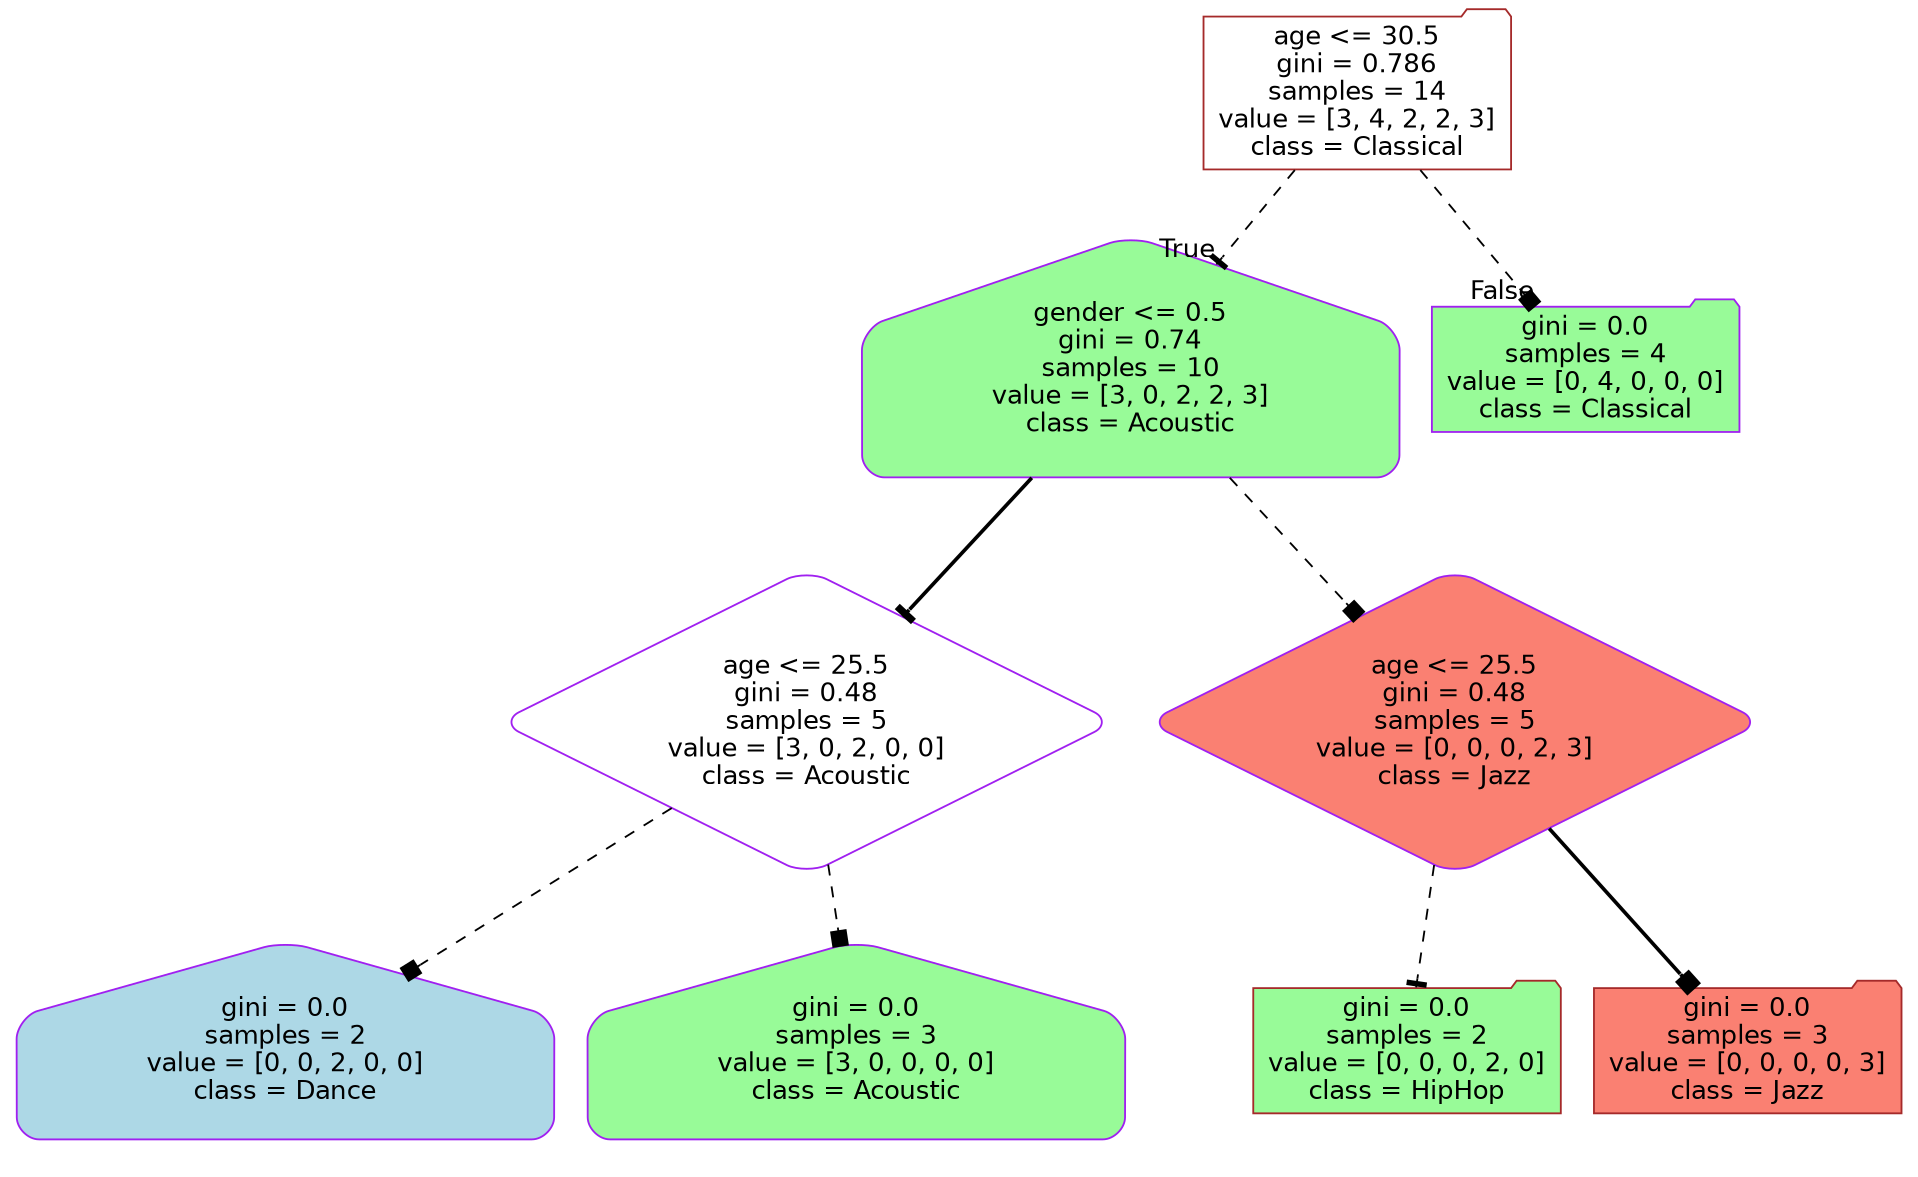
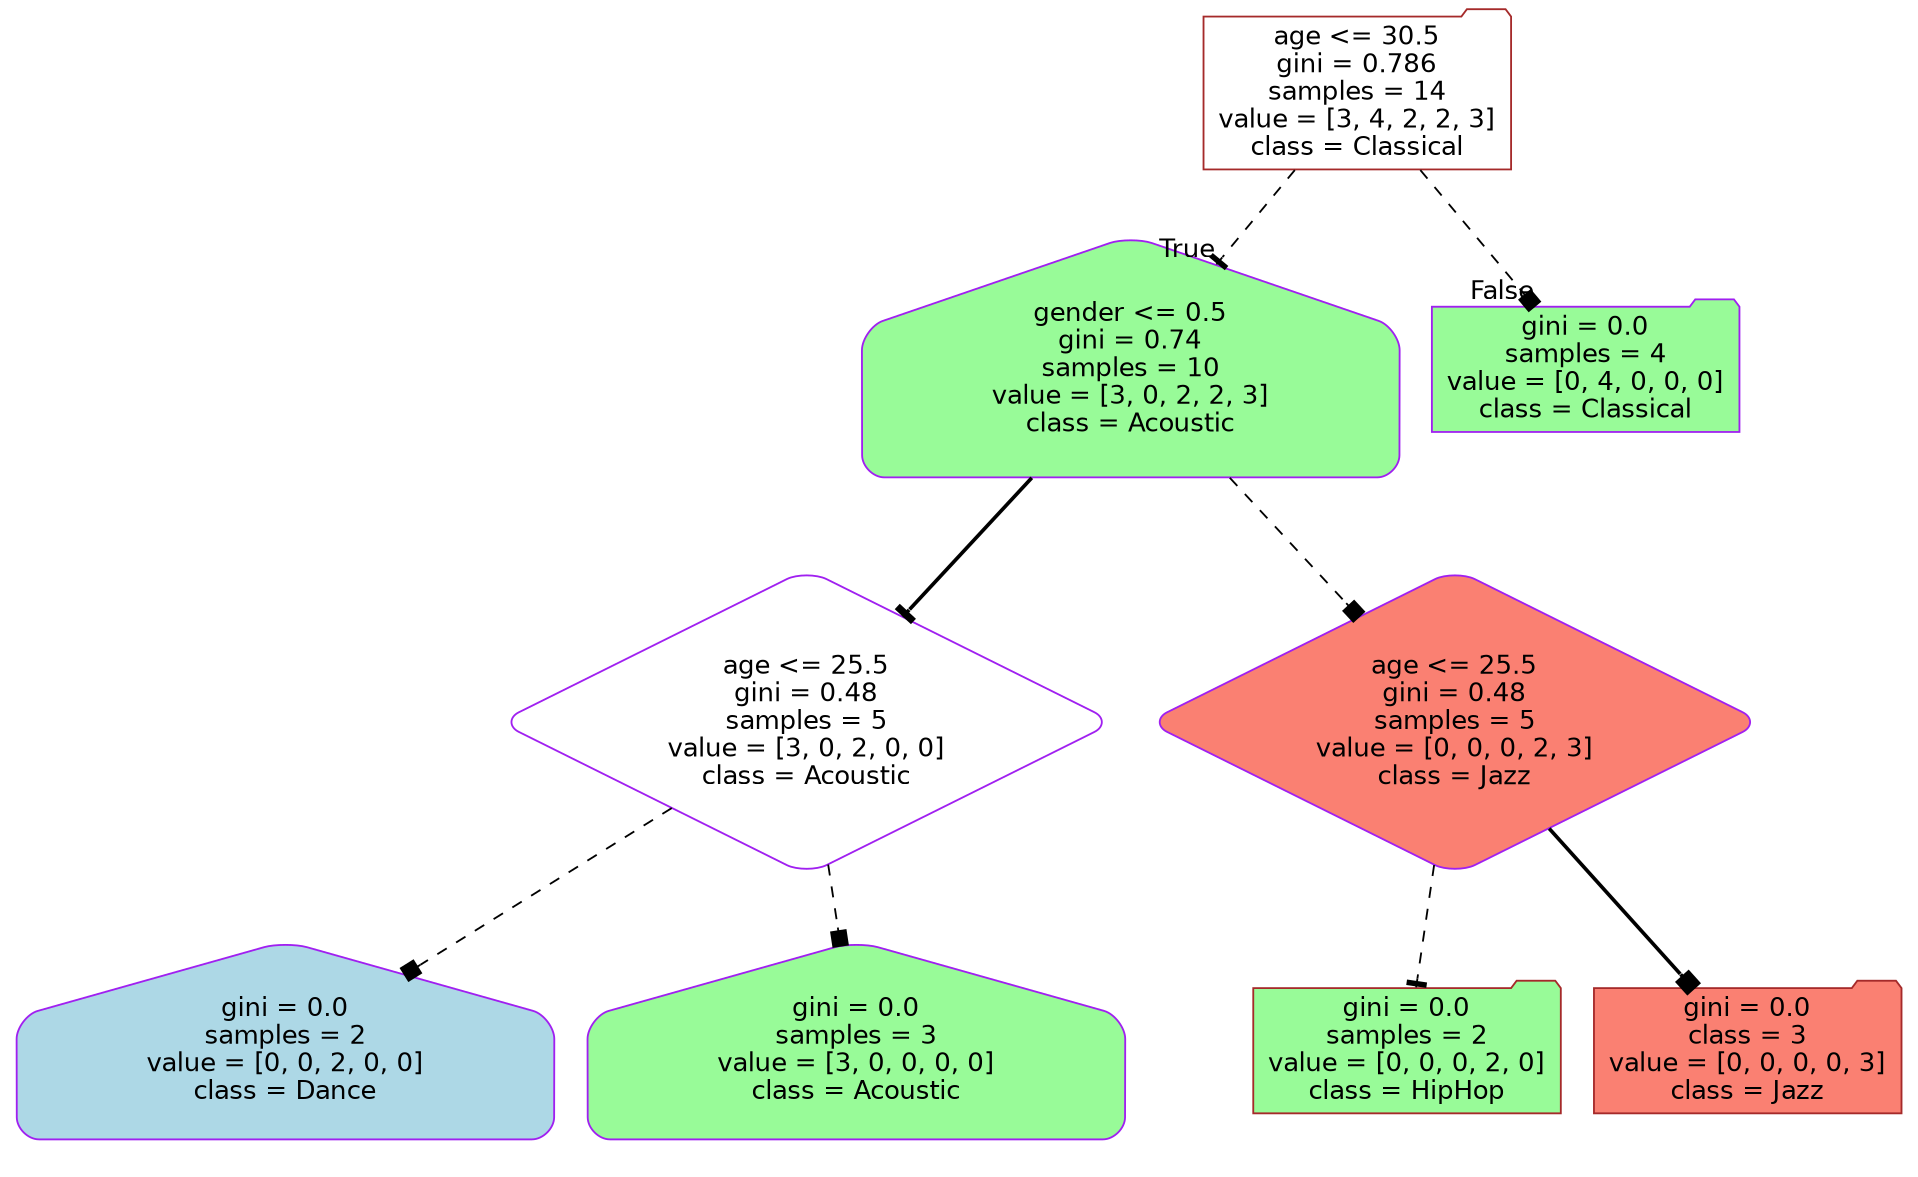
(1748, 1051) -> (1748, 1051)
